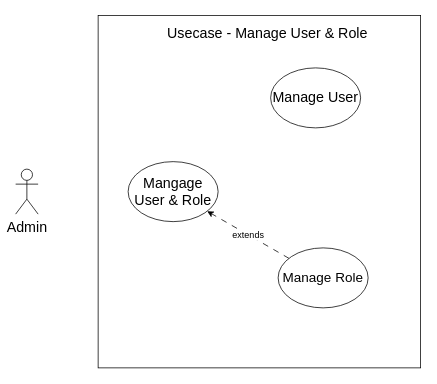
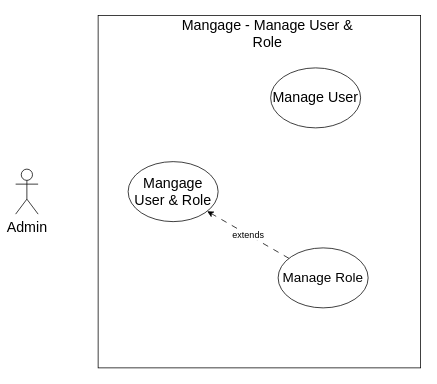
(267, 34) -> (267, 34)
